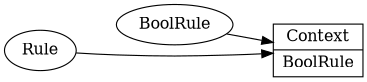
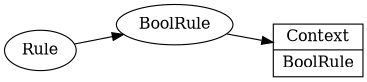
(169, 56) -> (93, 40)
